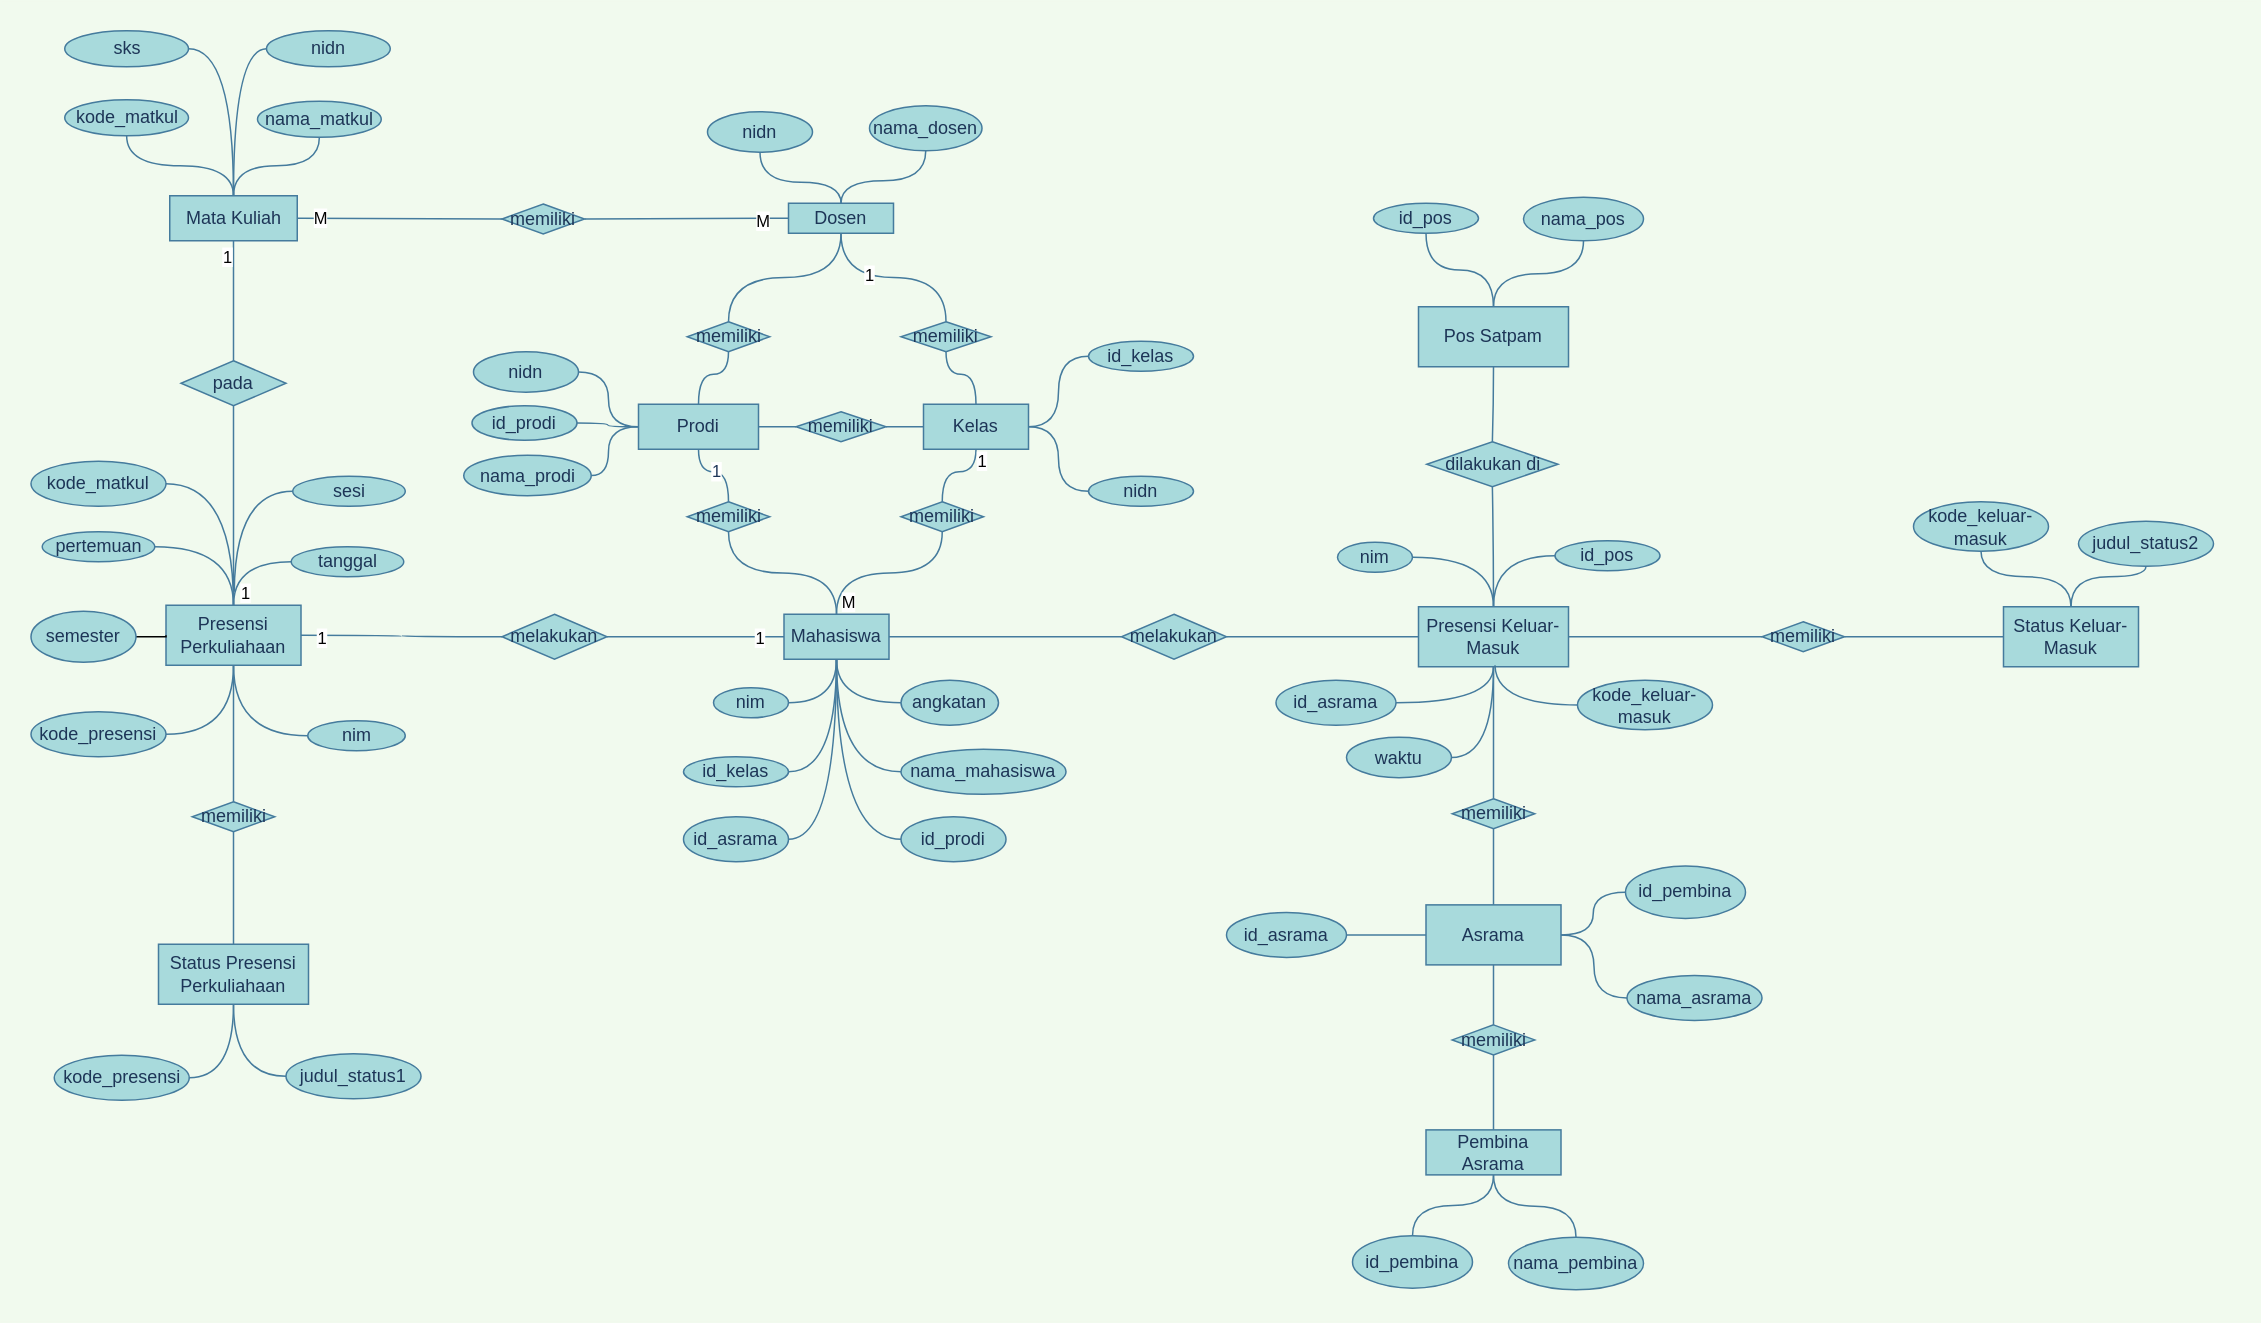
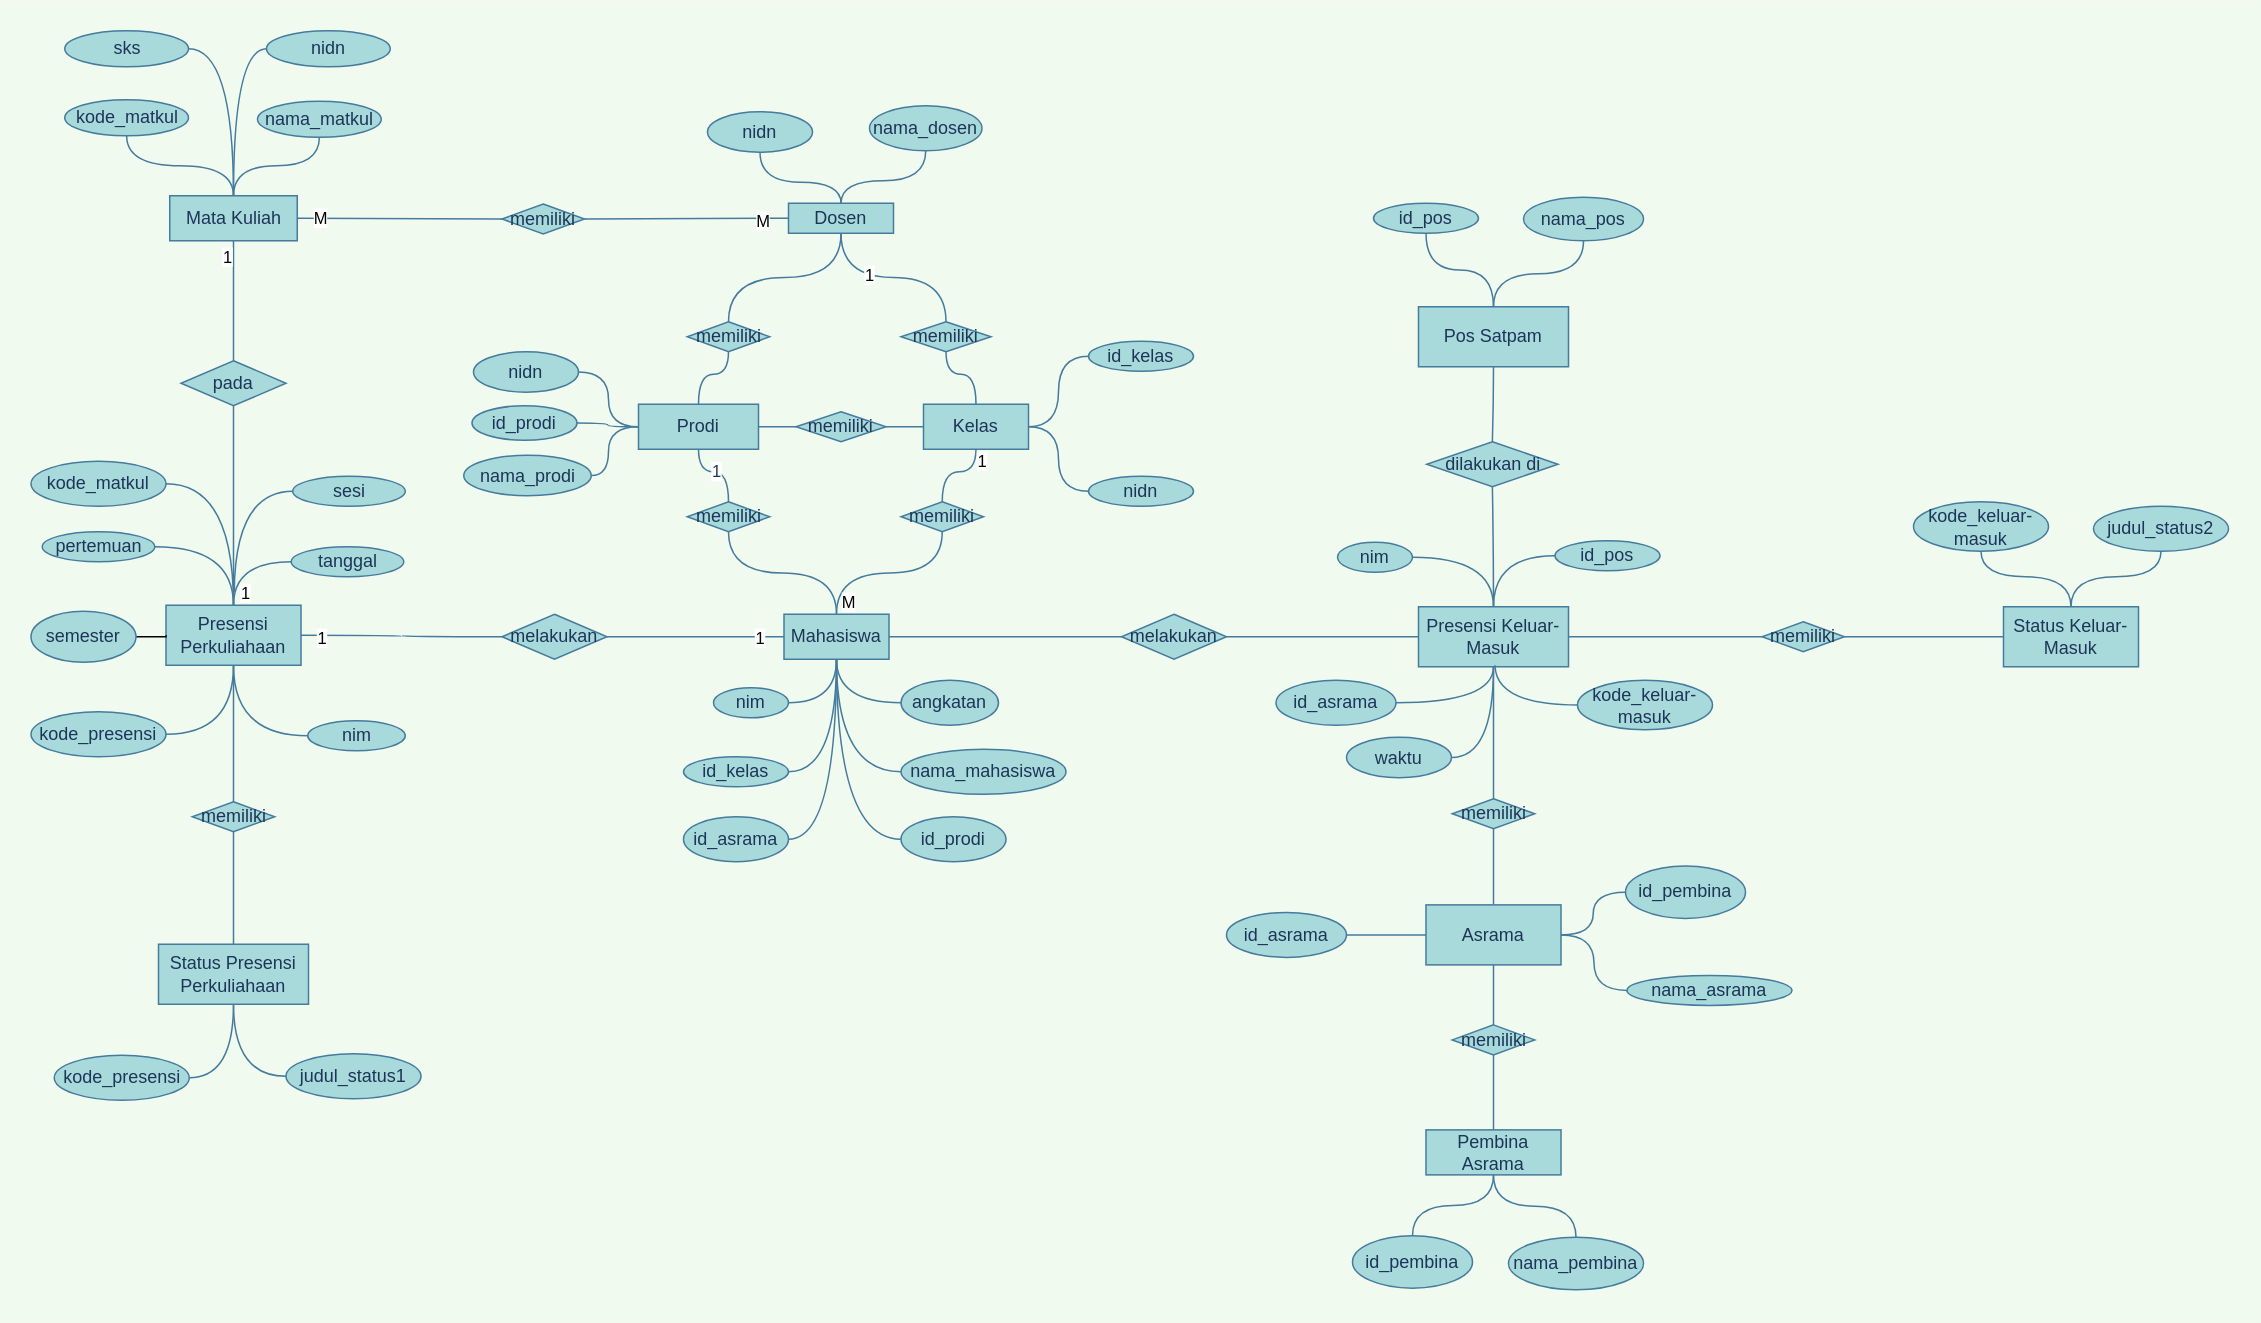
(2146, 544) -> (2161, 529)
(1694, 998) -> (1709, 990)
